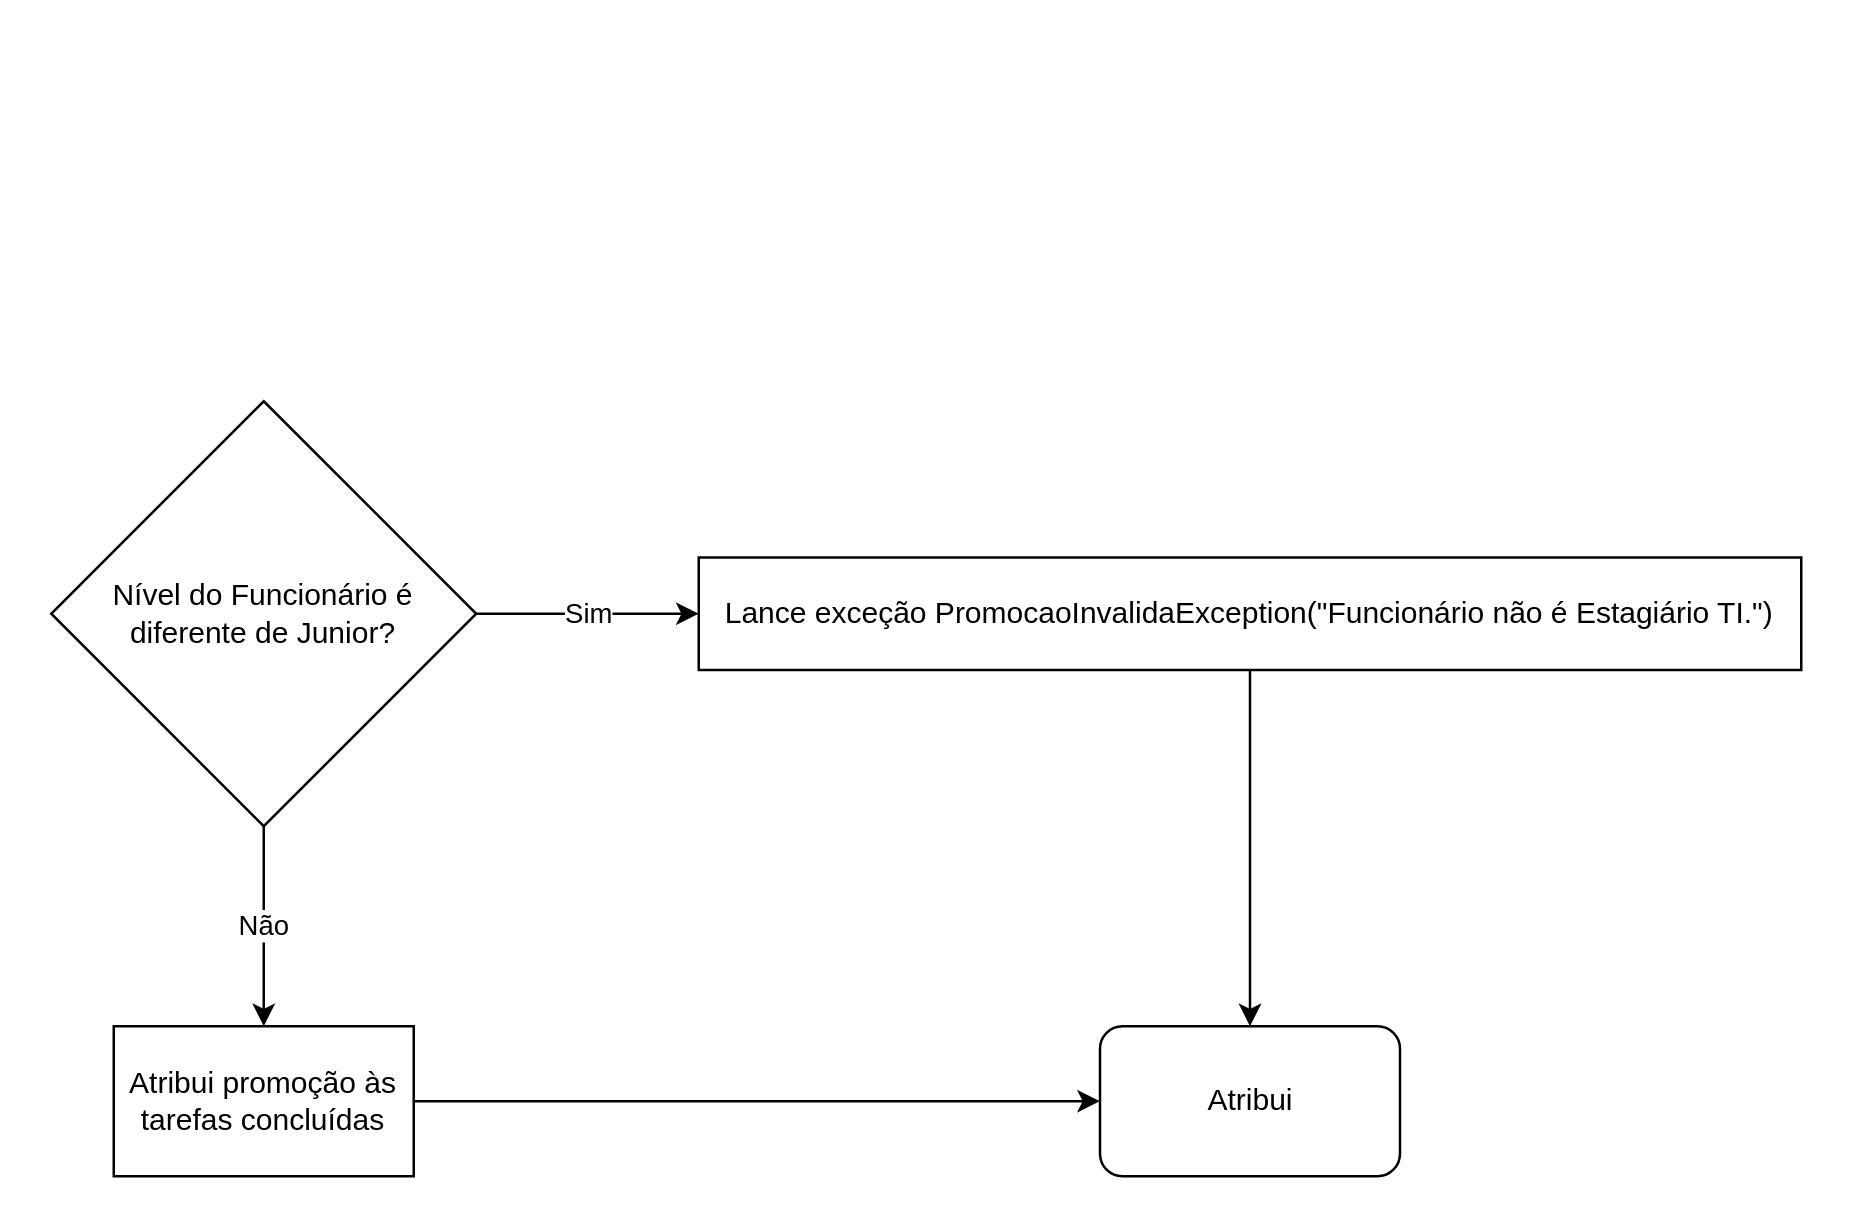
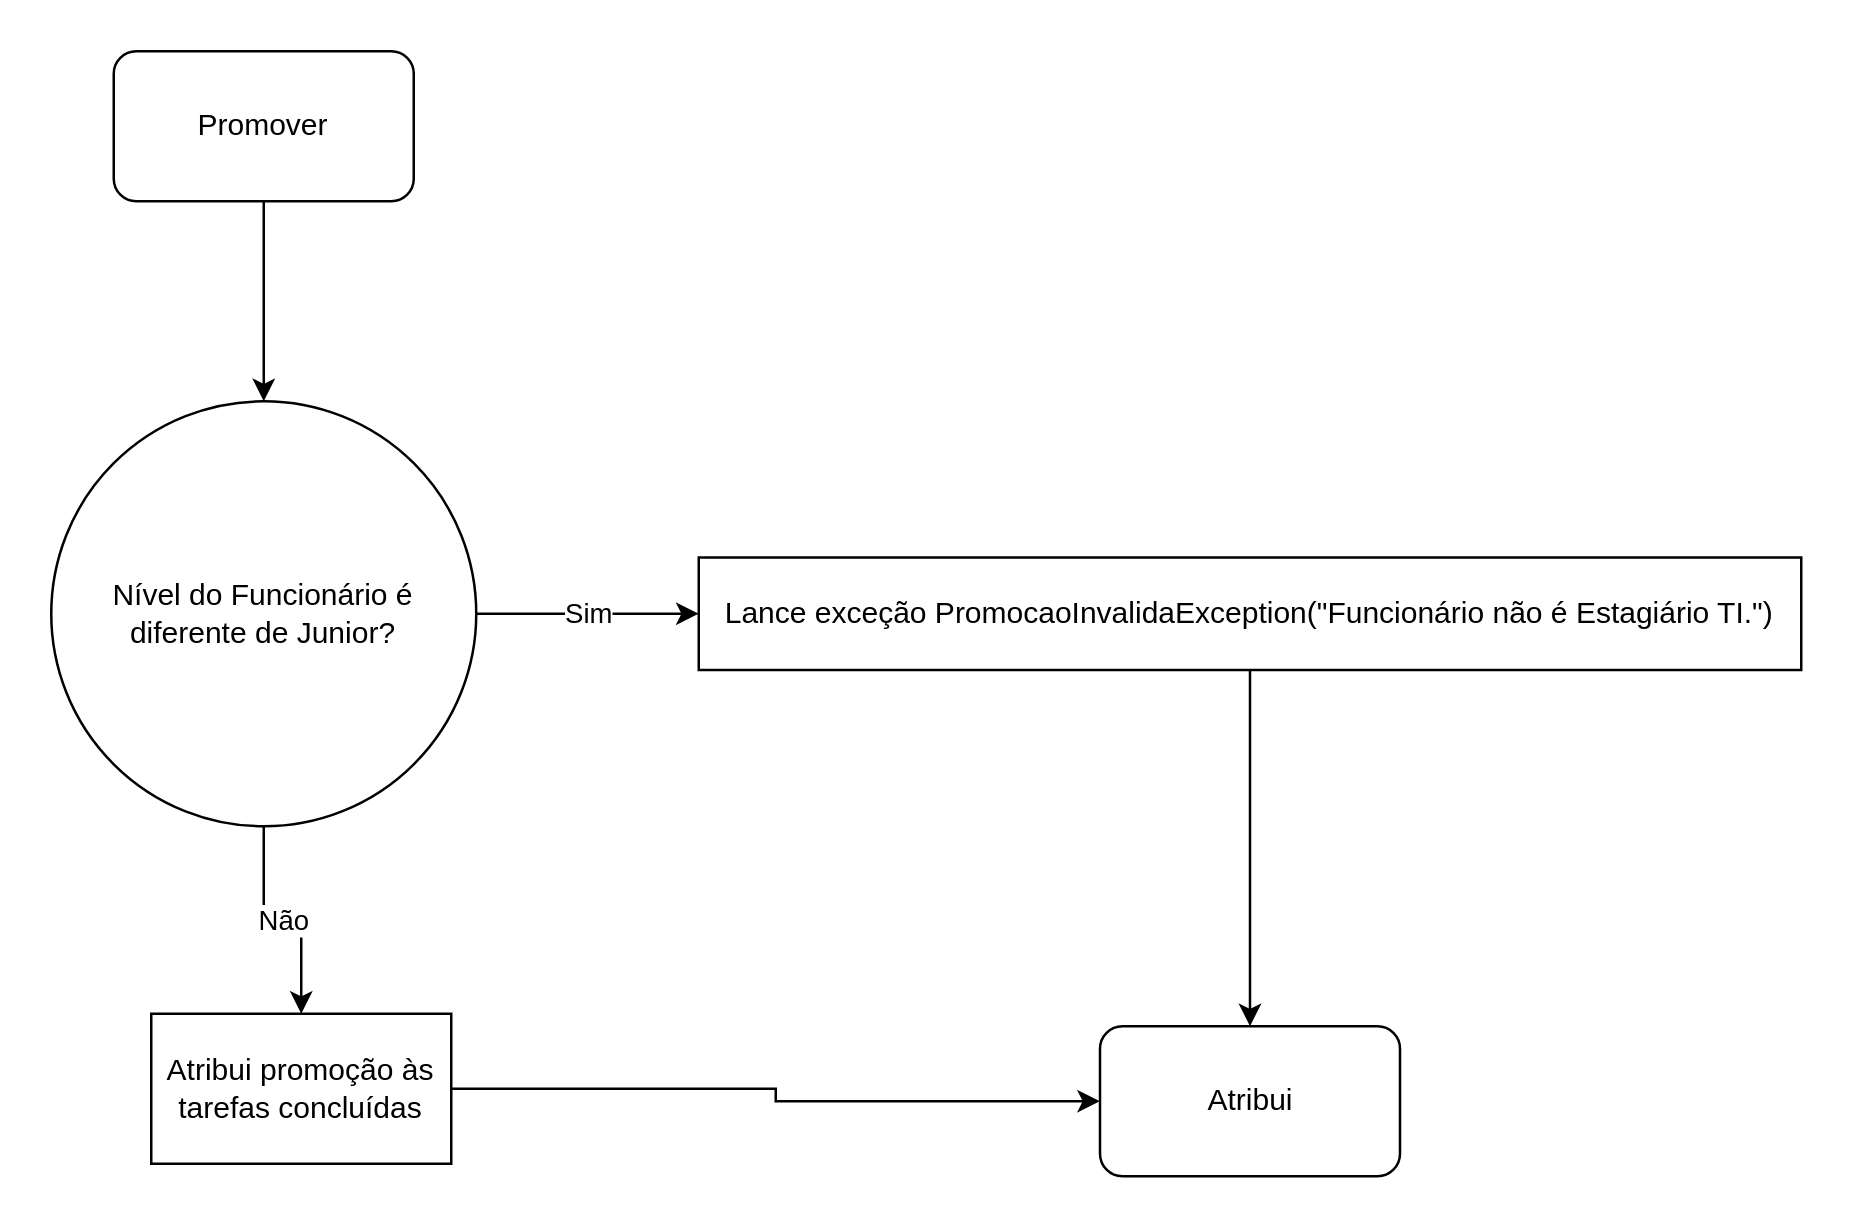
none -> (264, 126)
none -> (264, 293)
(264, 614) -> (264, 614)
(264, 1101) -> (301, 1089)
